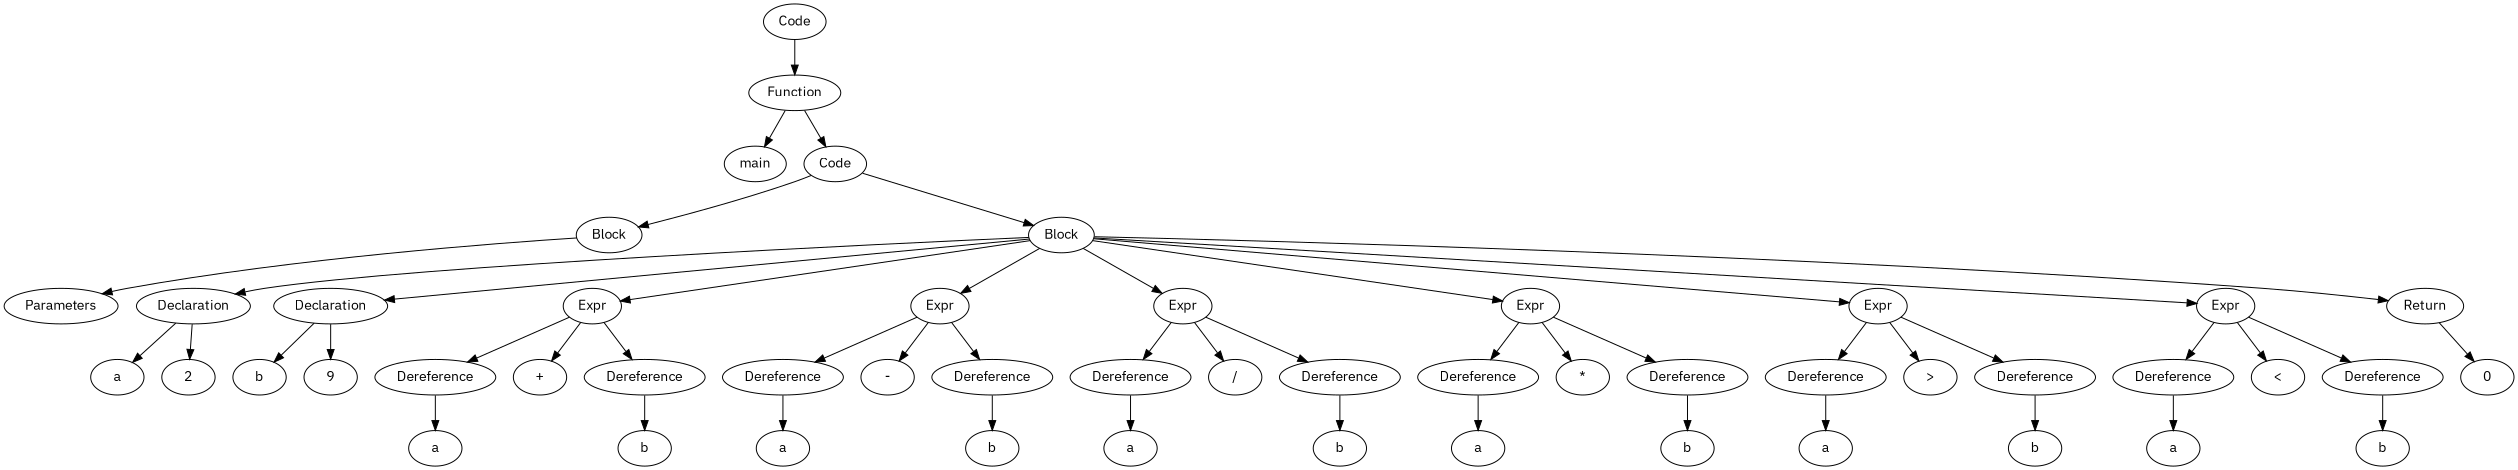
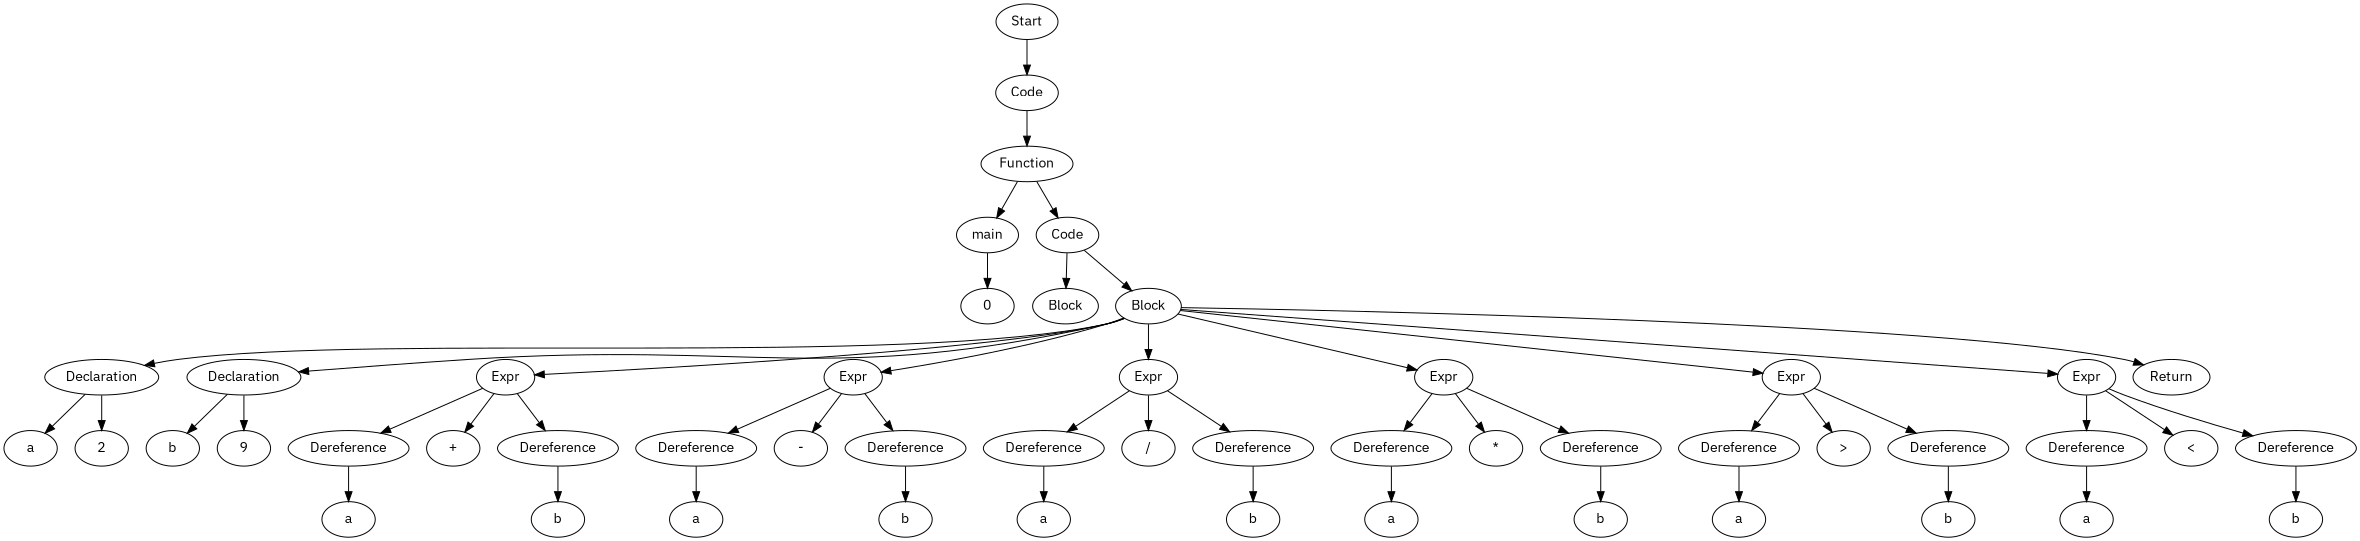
none -> (1027, 22)
(61, 306) -> none
(2453, 338) -> (987, 266)
